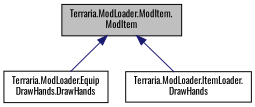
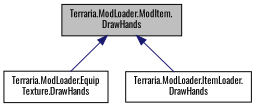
(122, 20) -> (122, 20)
(56, 87) -> (56, 87)
